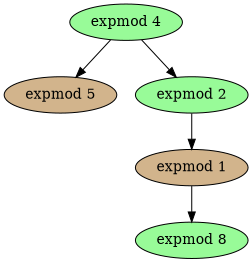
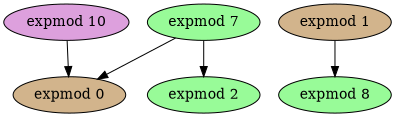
none -> (66, 22)
(126, 22) -> (204, 22)
(60, 95) -> (69, 95)
(192, 126) -> none
